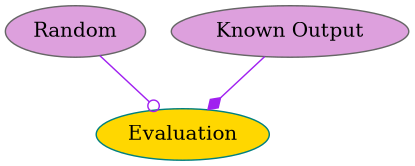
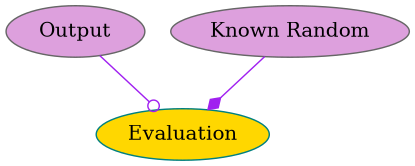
(75, 31) -> (75, 31)
(290, 31) -> (290, 31)
